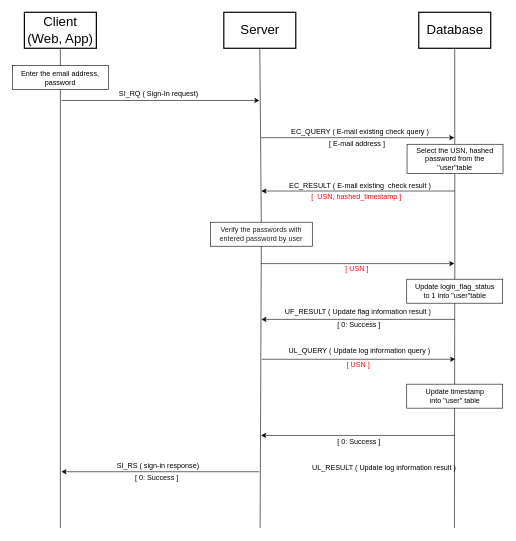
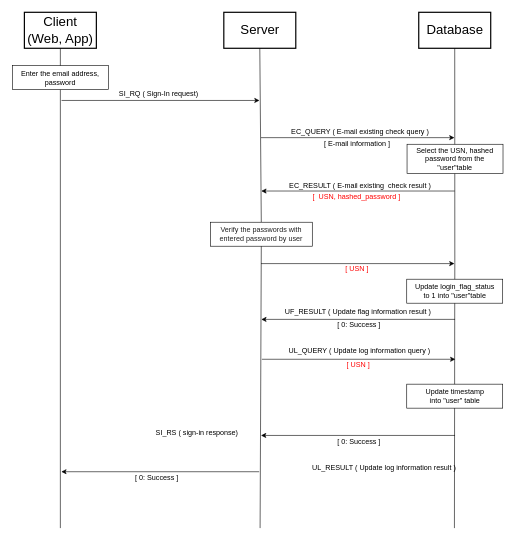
(357, 144) -> (357, 144)
(357, 197) -> (357, 197)
(158, 466) -> (197, 433)
